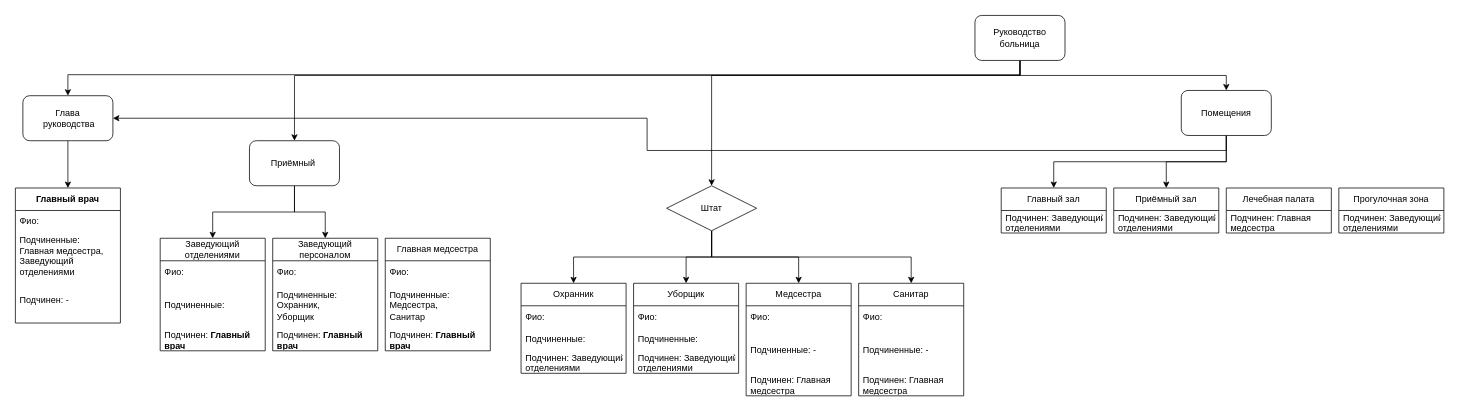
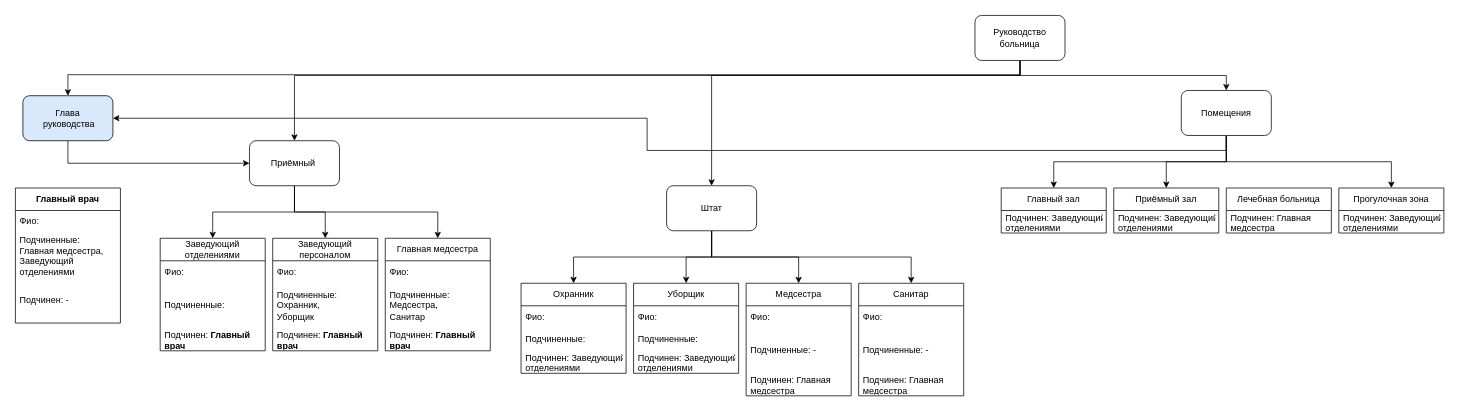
(68, 118) -> (68, 118)
none -> (1319, 162)
(68, 163) -> (155, 163)
(1278, 199) -> (1278, 199)
(711, 208) -> (711, 208)
none -> (438, 221)
